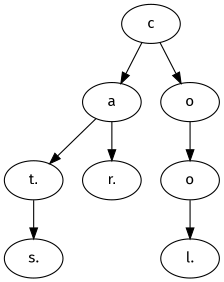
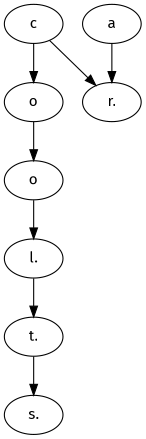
(134, 58) -> (69, 59)
(77, 137) -> (34, 292)
